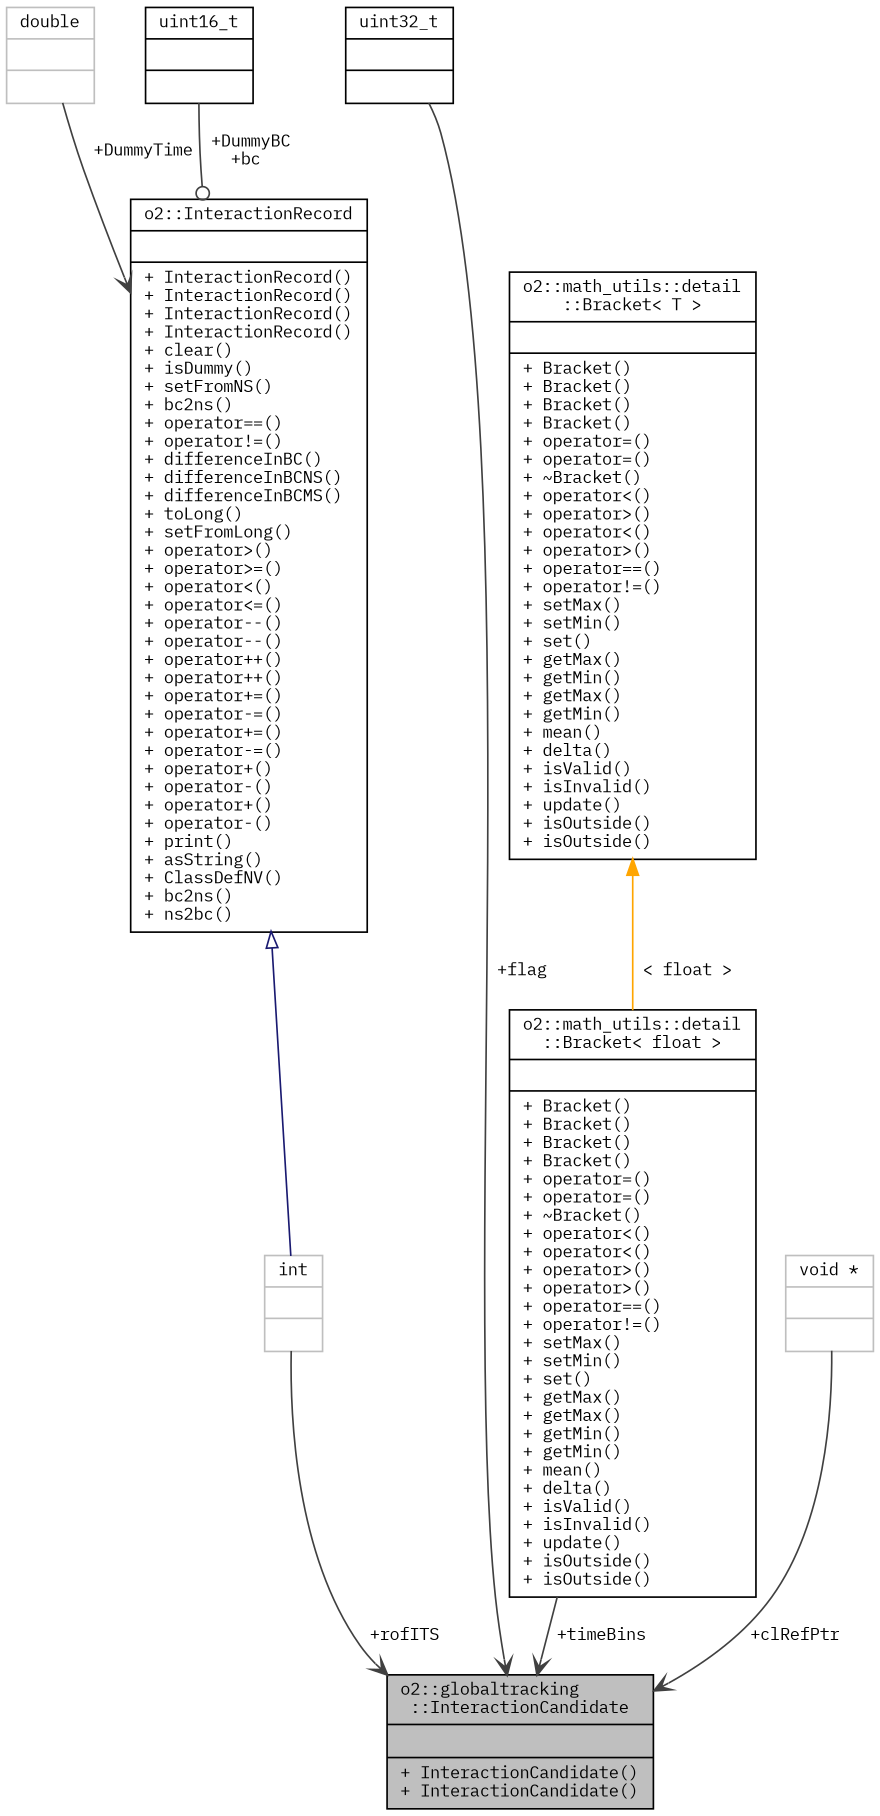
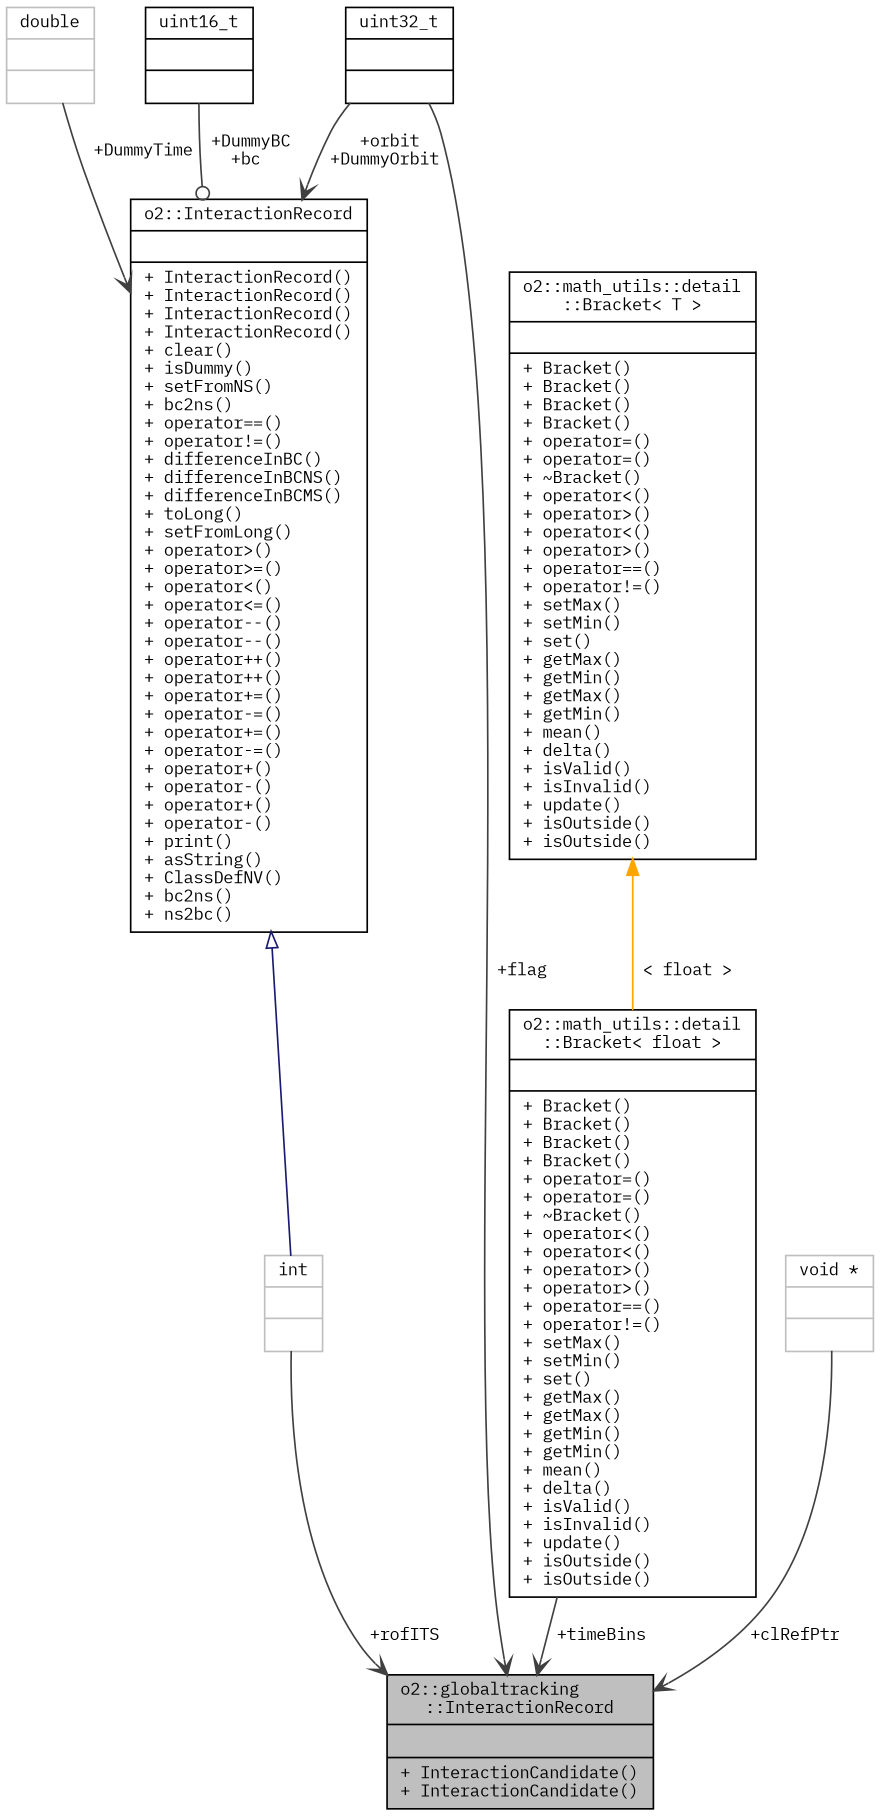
none -> (326, 142)
(520, 1708) -> (520, 1708)
